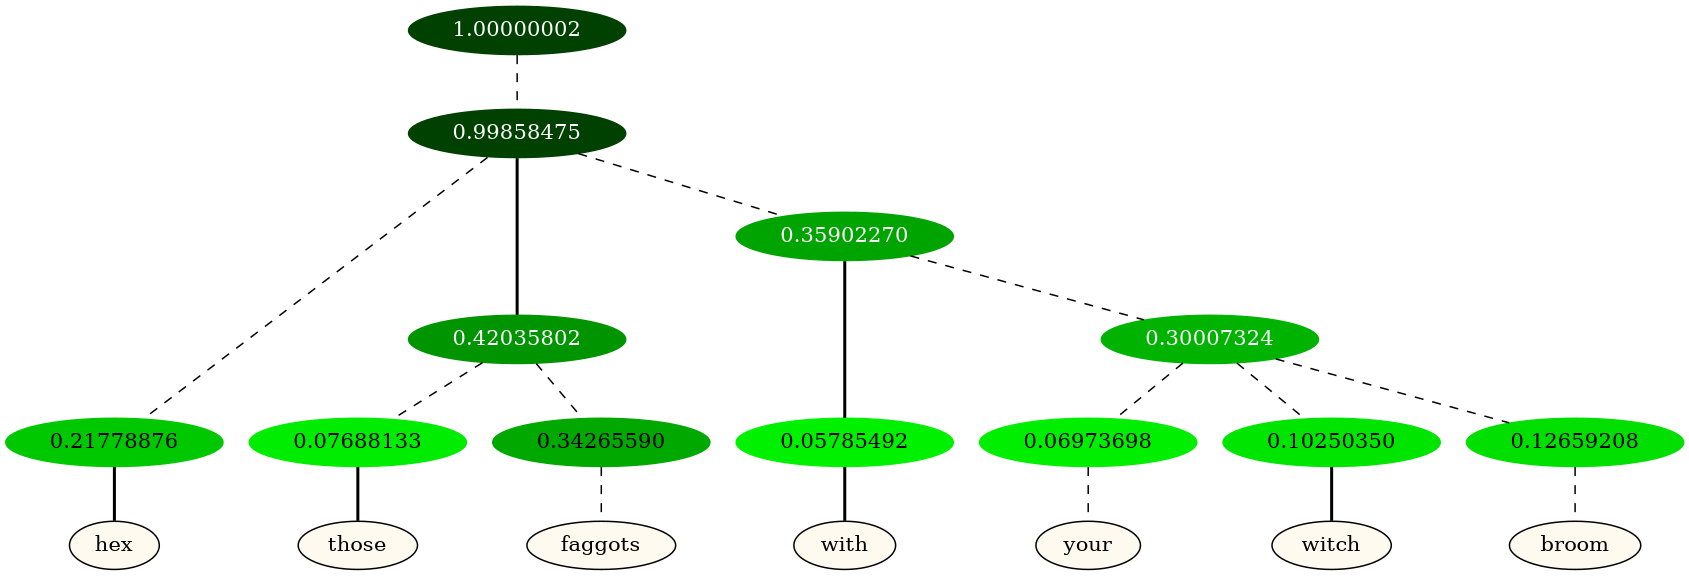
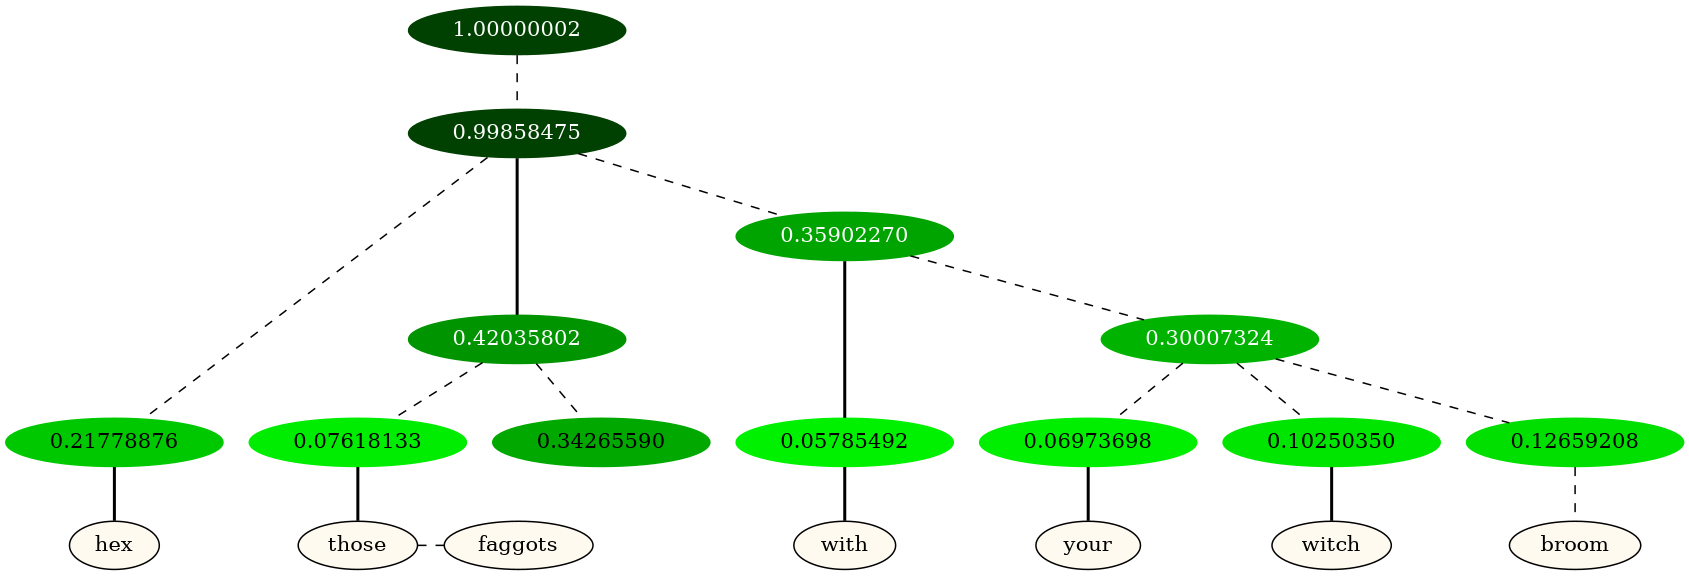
(358, 442) -> (358, 442)
(601, 494) -> (431, 545)
(1088, 494) -> (1088, 494)
